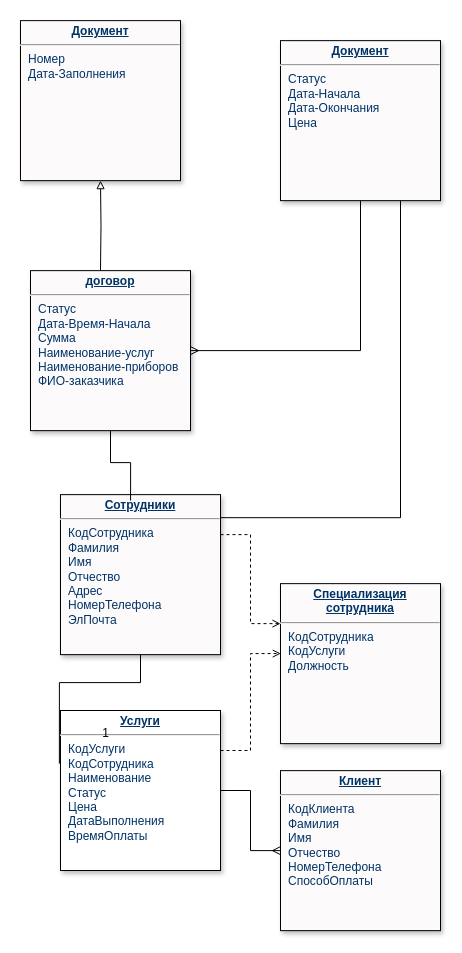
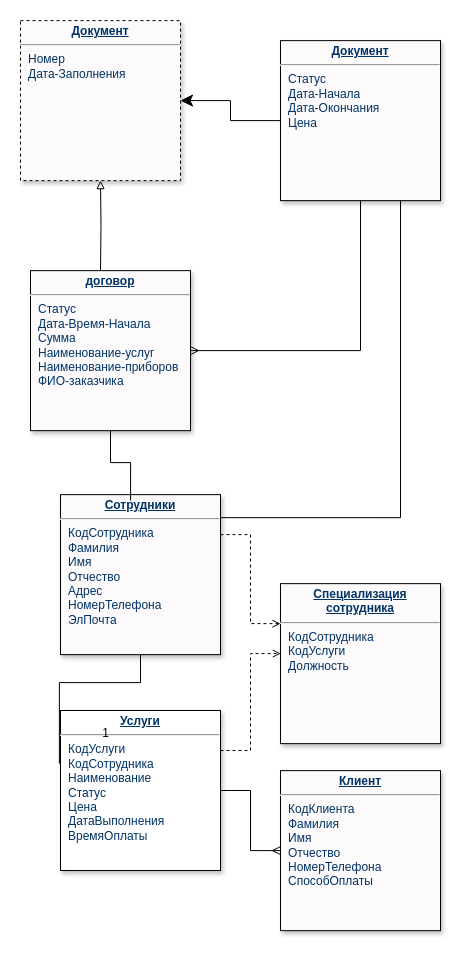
(101, 101) -> (101, 101)
none -> (231, 116)
